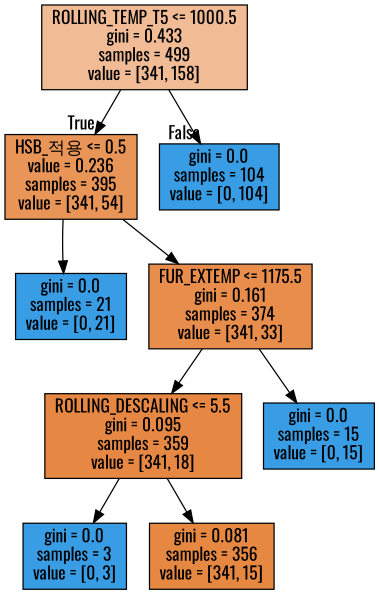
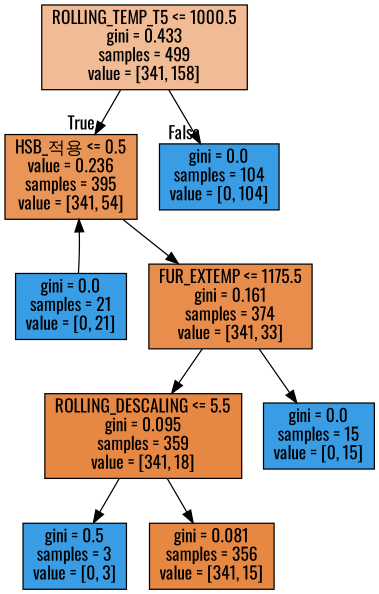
(63, 240) -> (79, 253)
(75, 556) -> (75, 556)
